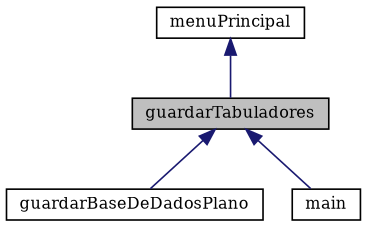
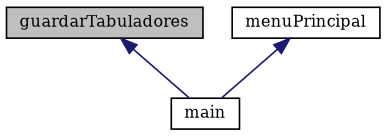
(231, 77) -> (250, 74)
(135, 205) -> none
